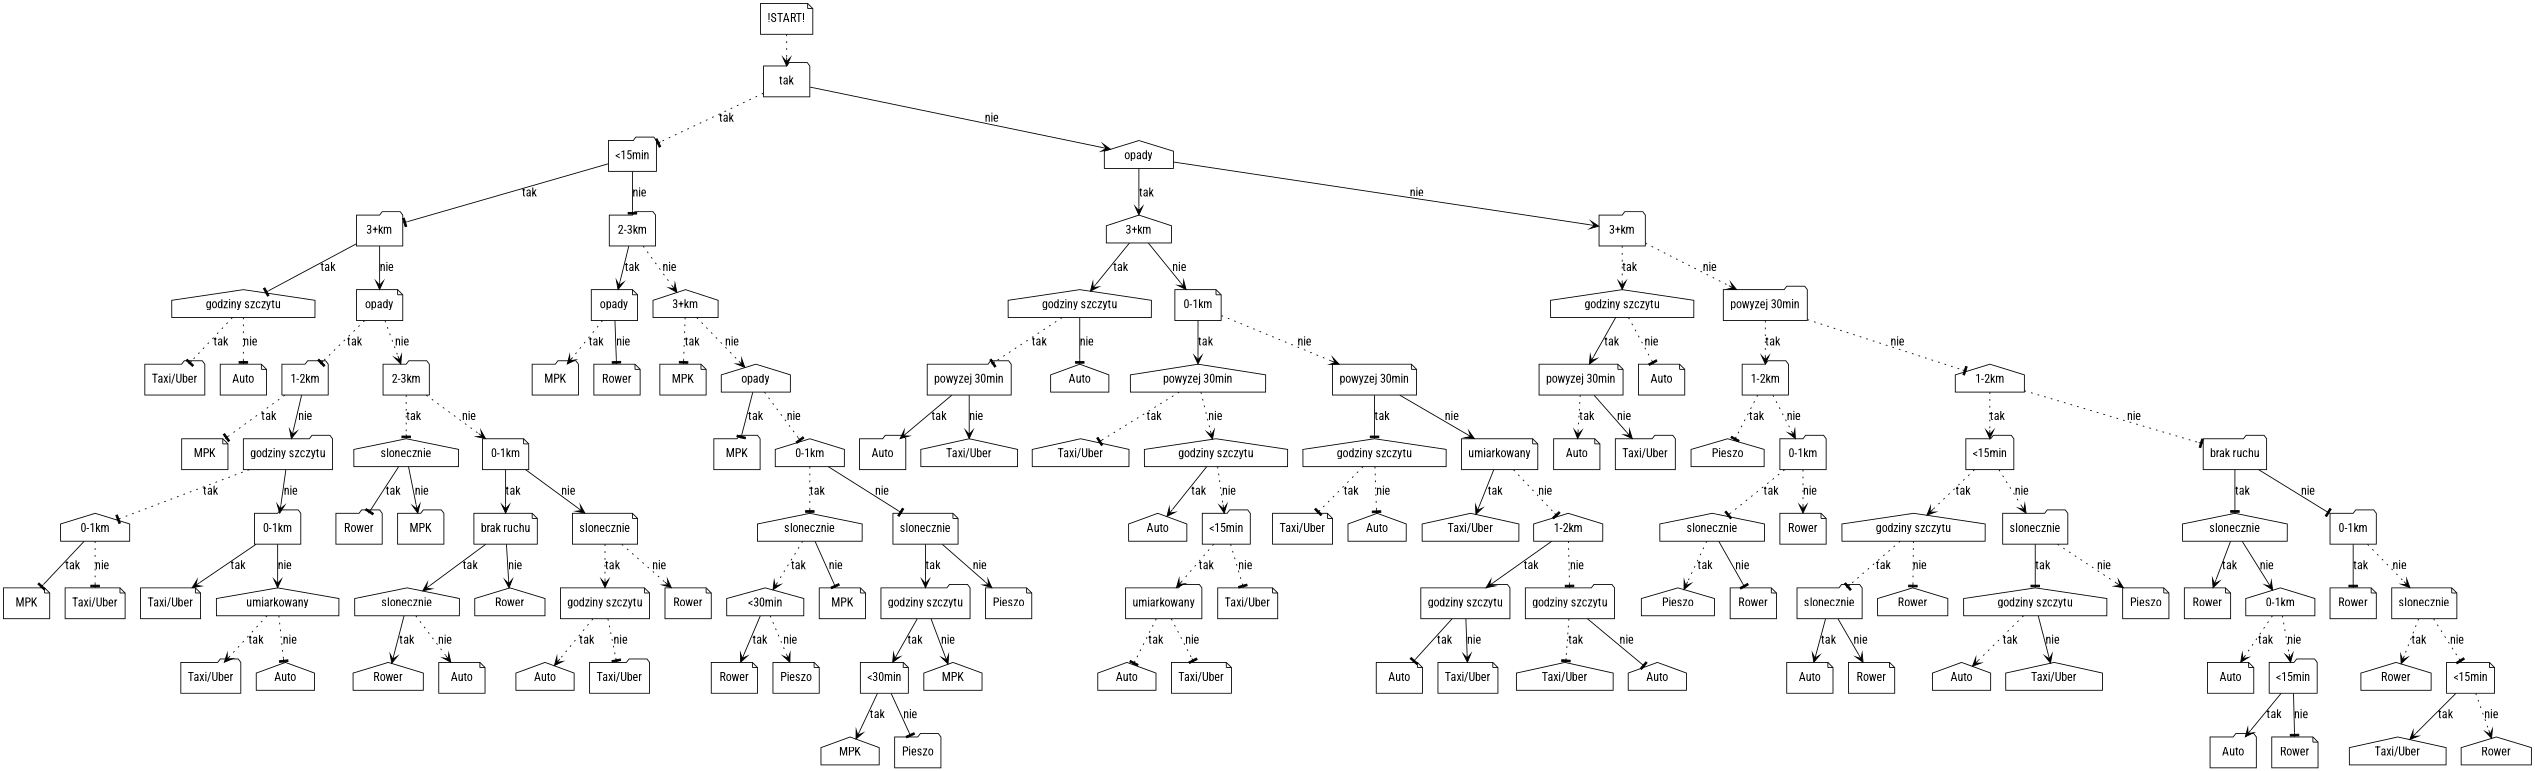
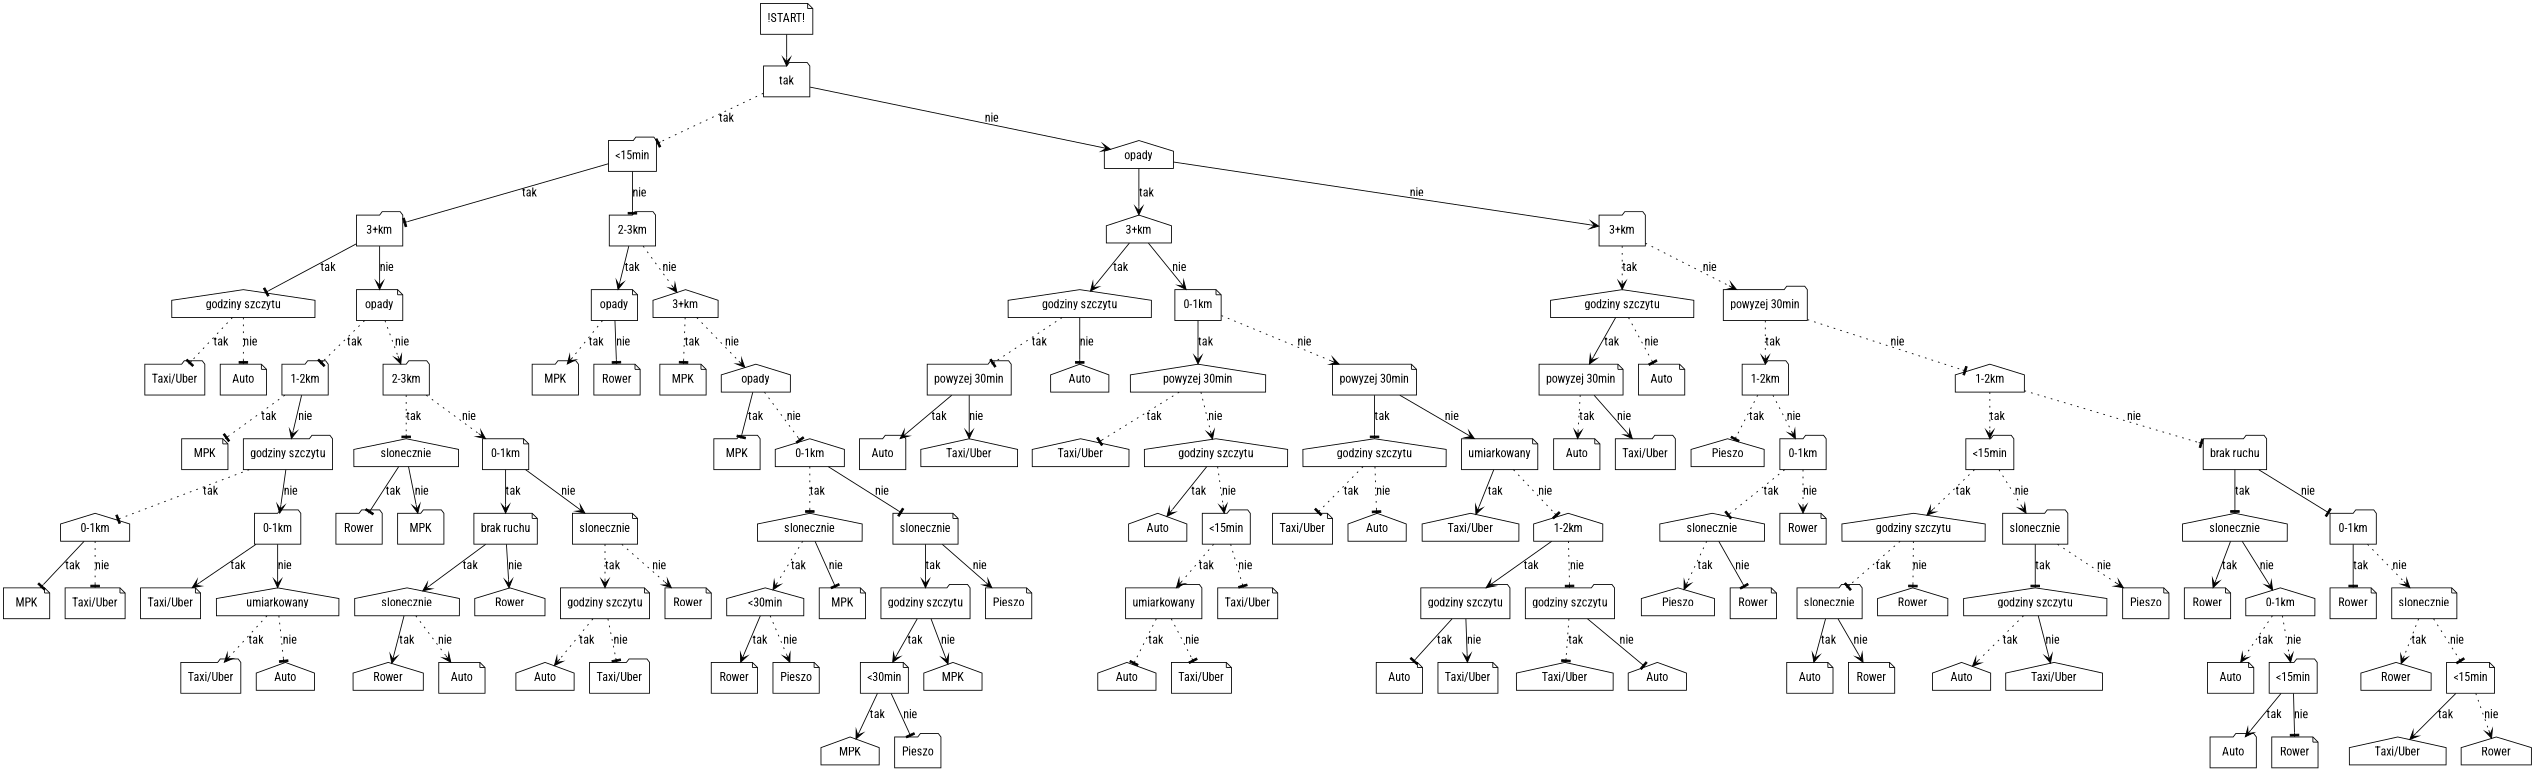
(787, 46) -> (787, 46)
